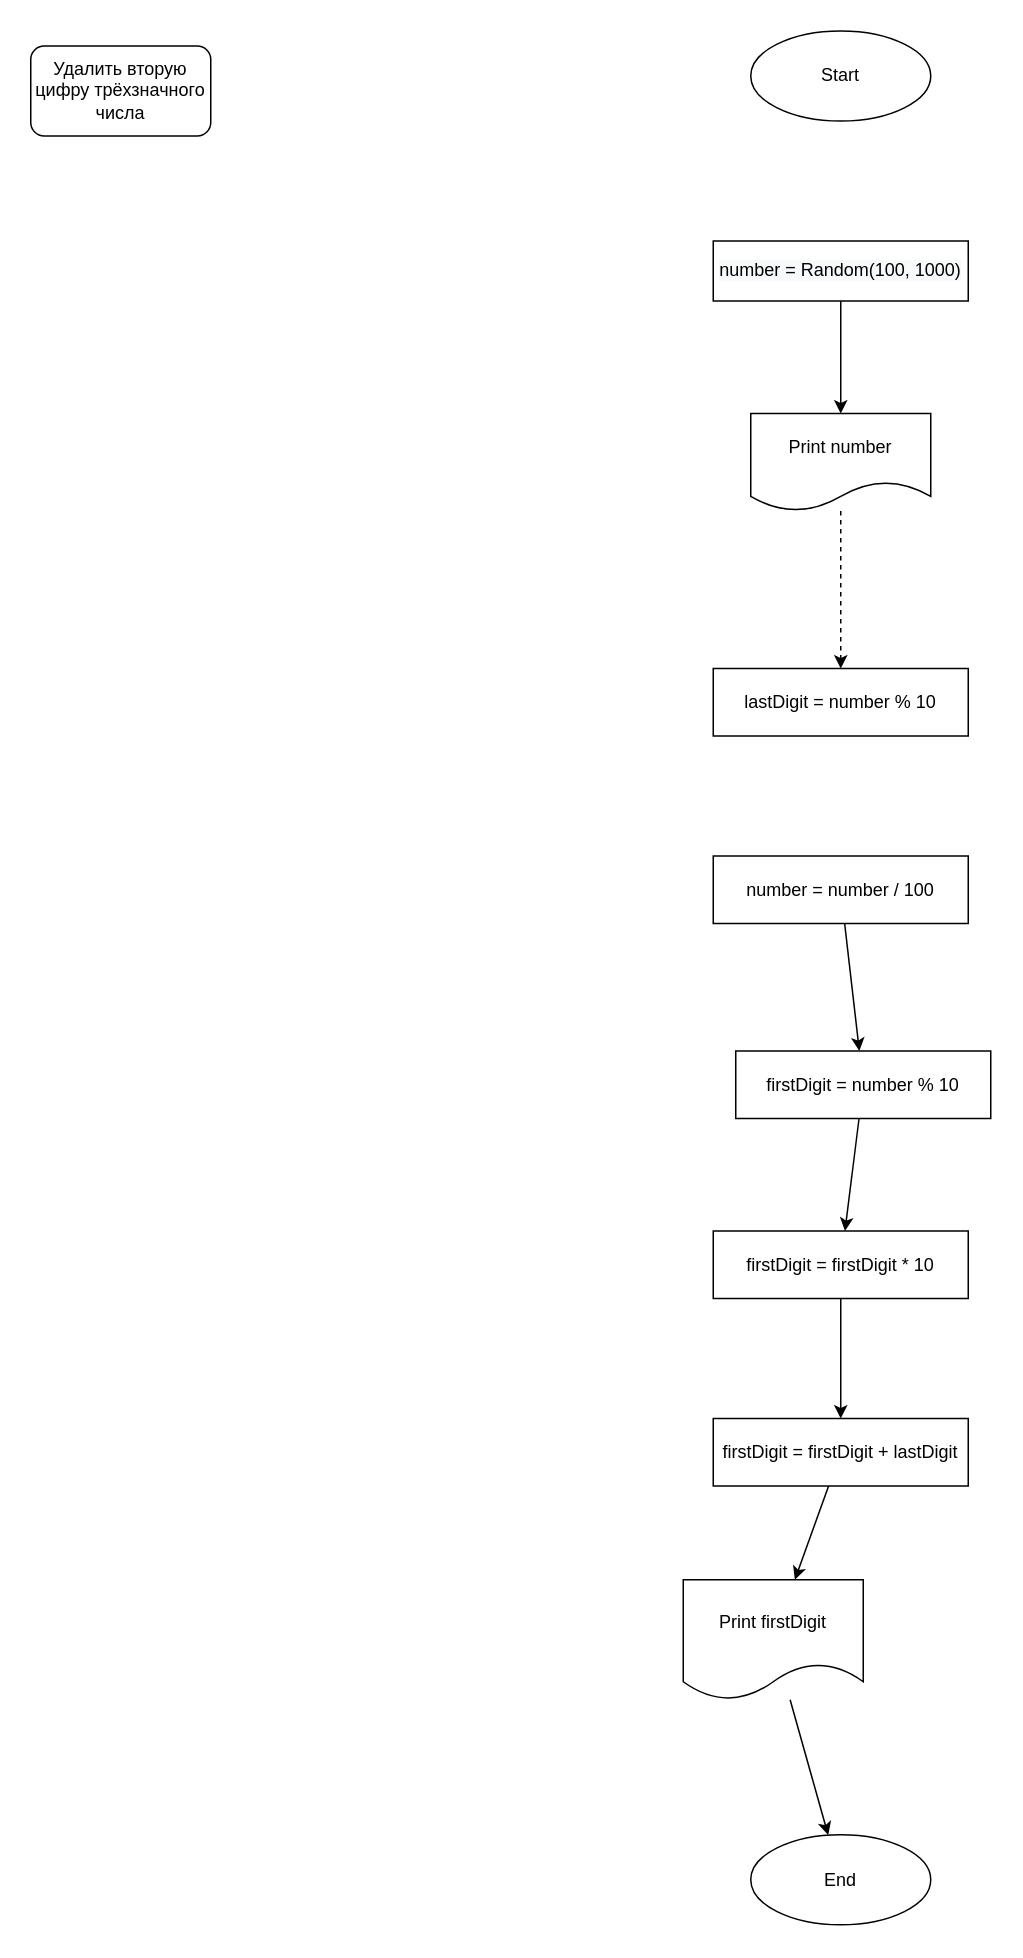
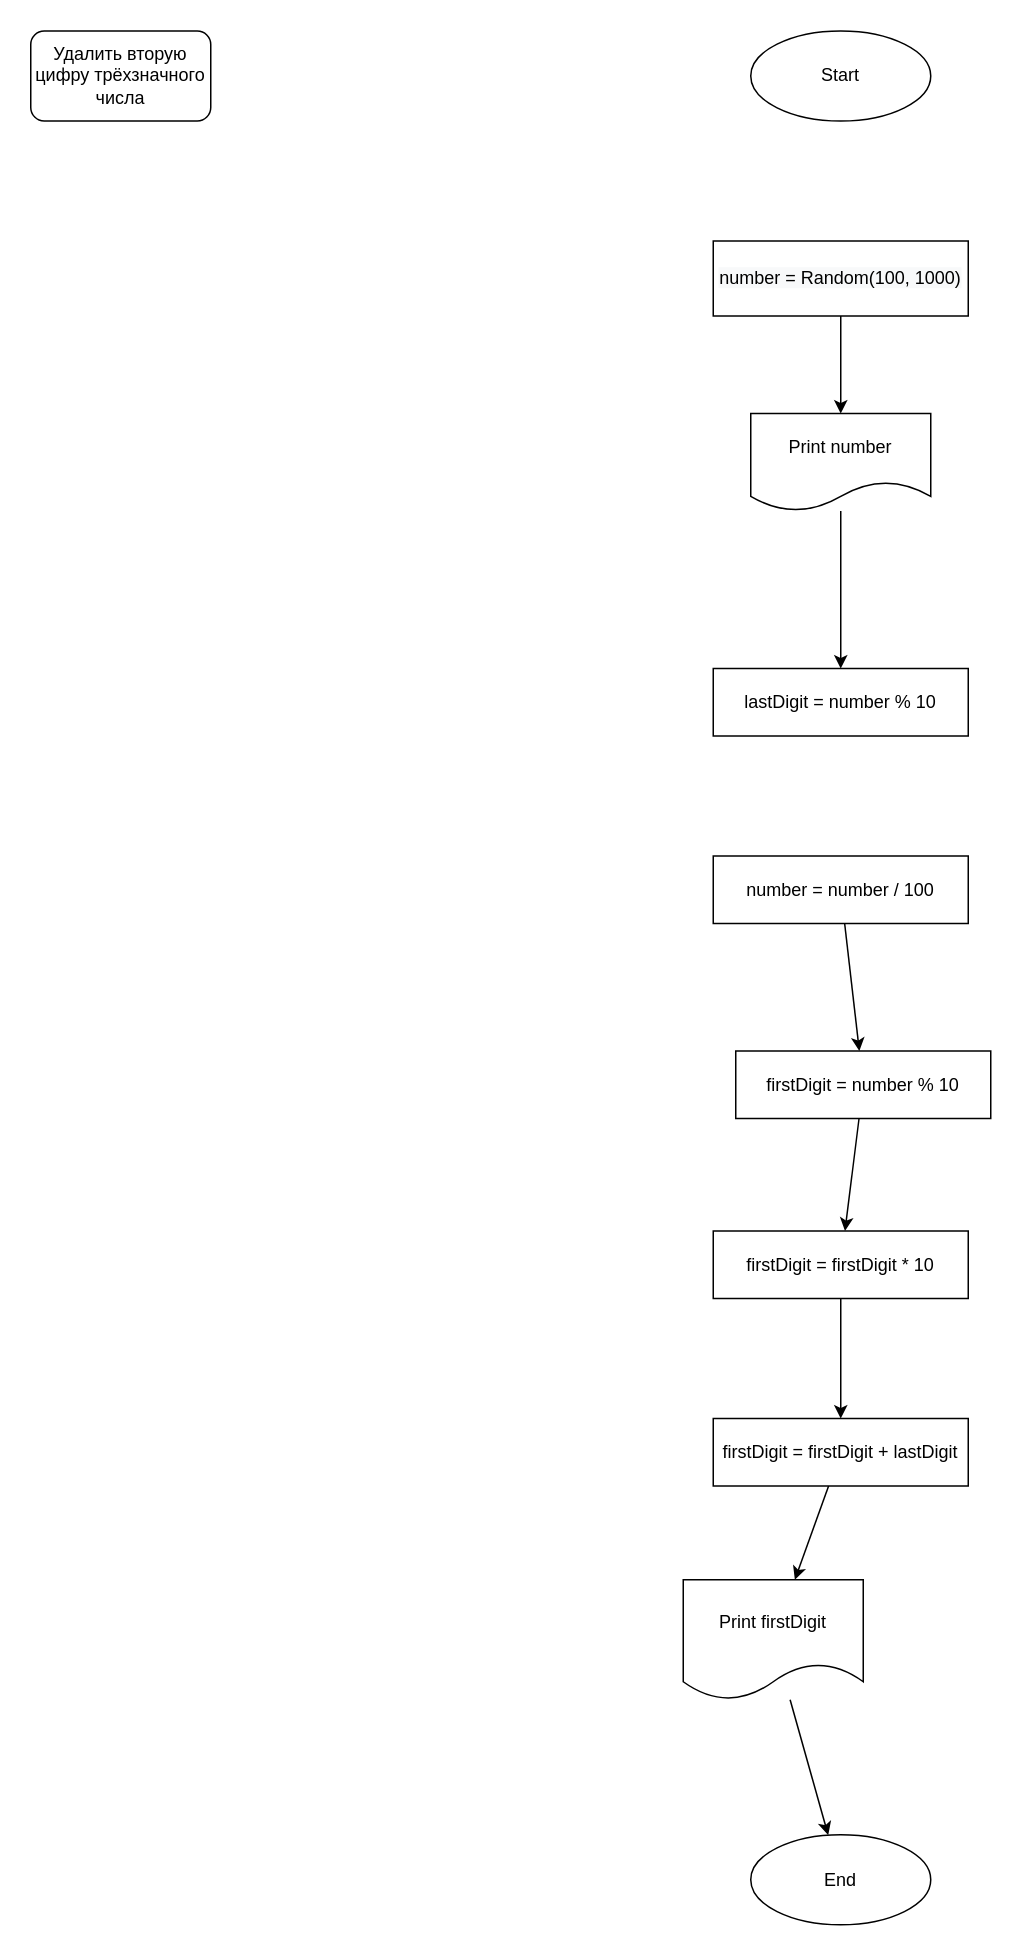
(121, 91) -> (121, 76)
(841, 271) -> (841, 278)
(841, 584) -> (841, 584)
